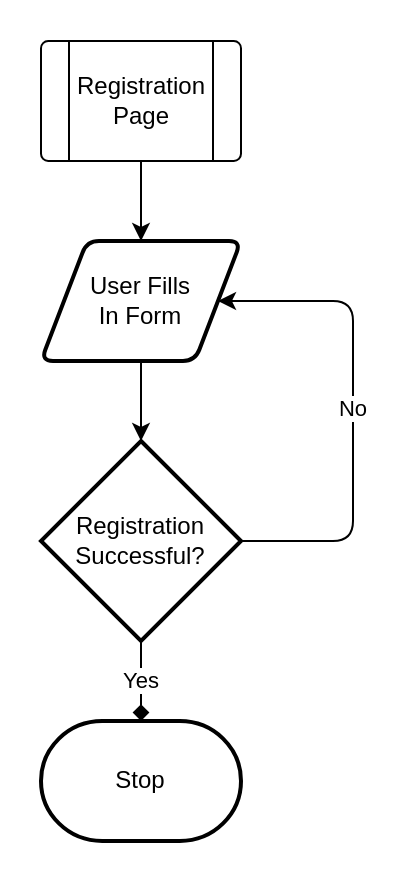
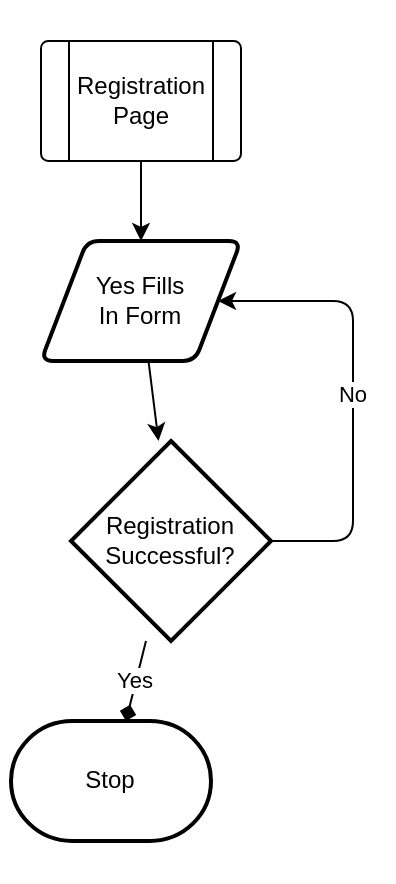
(141, 301) -> (141, 301)
(141, 541) -> (171, 541)
(141, 781) -> (111, 781)
